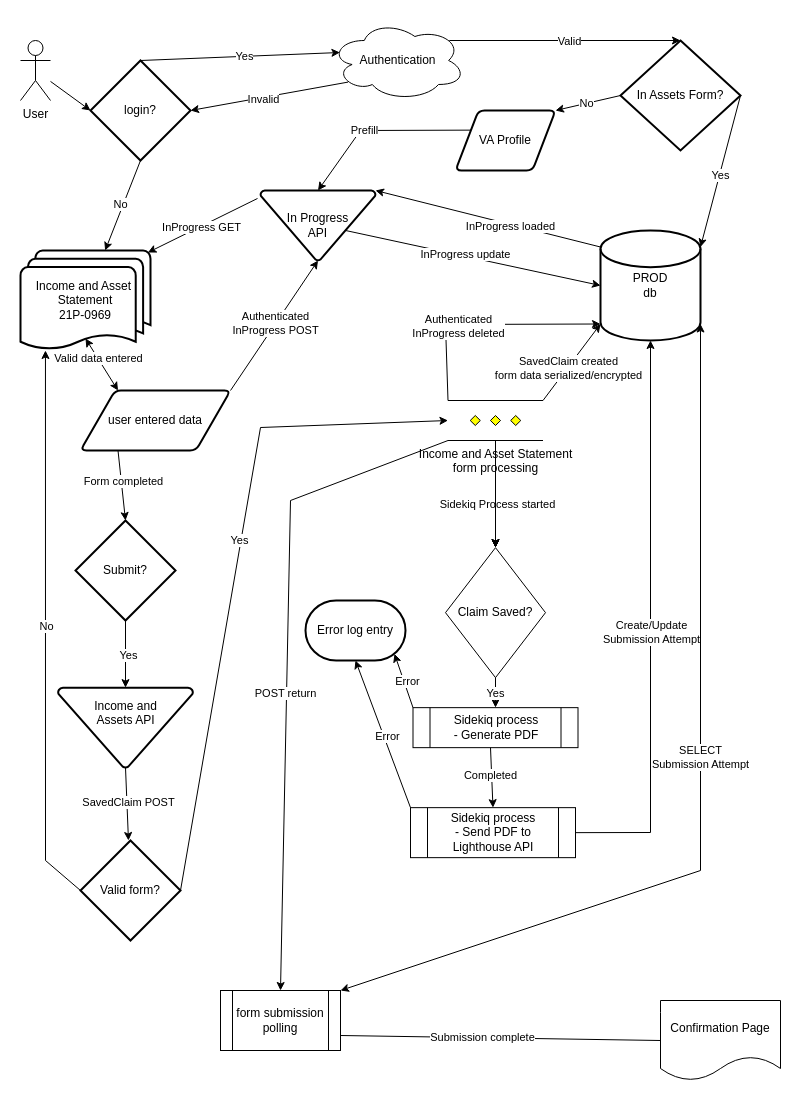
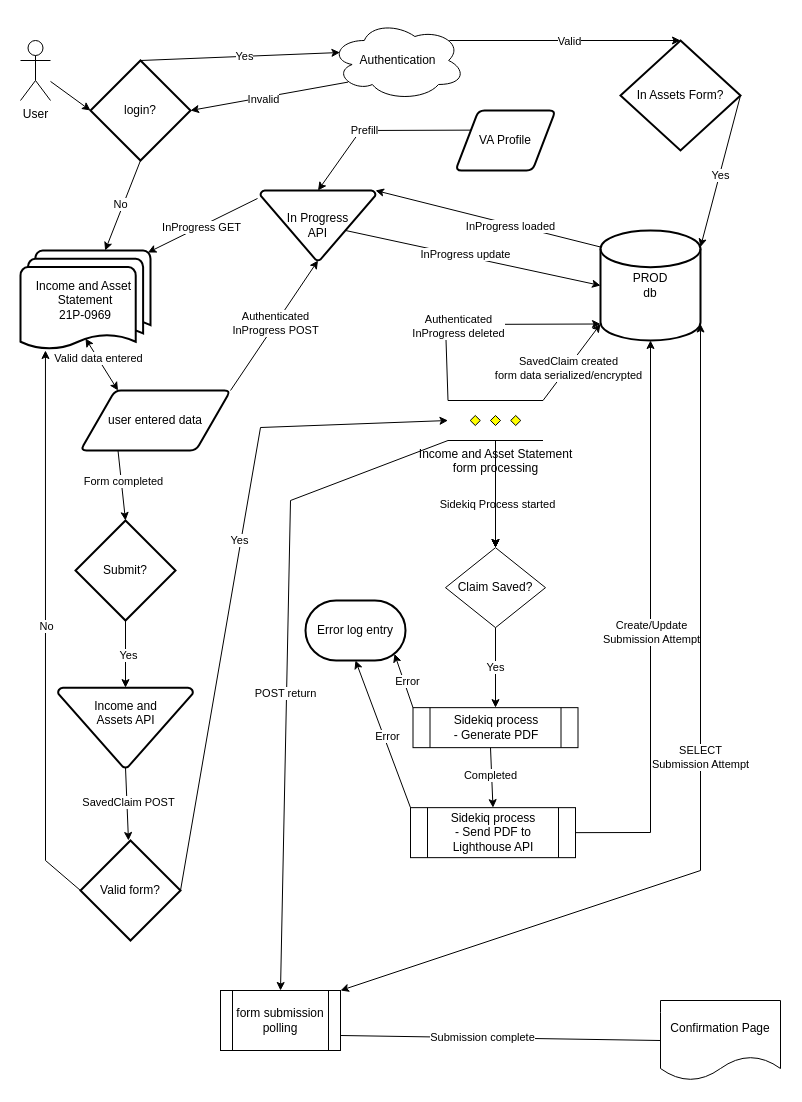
(591, 102) -> none
(496, 613) -> (496, 588)
